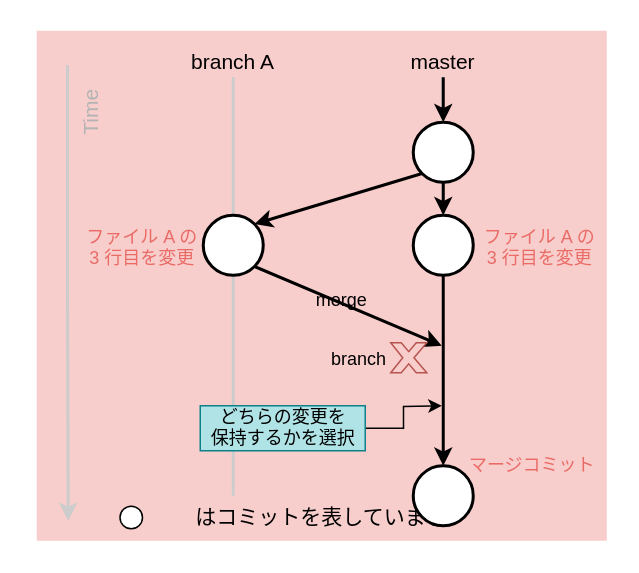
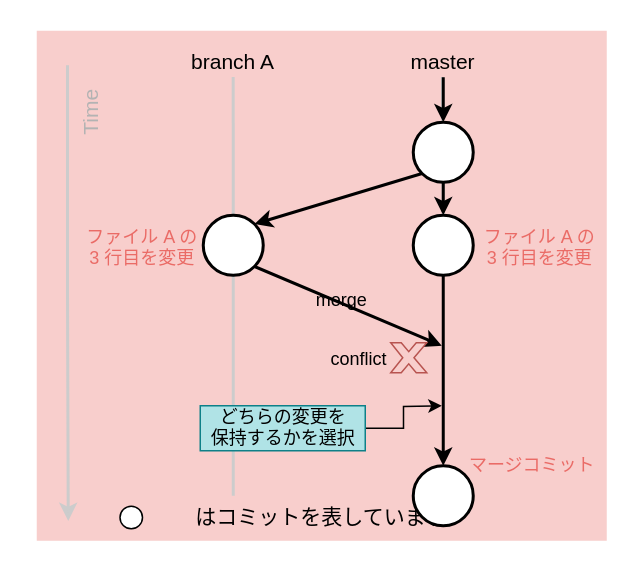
(359, 359) -> (359, 359)
